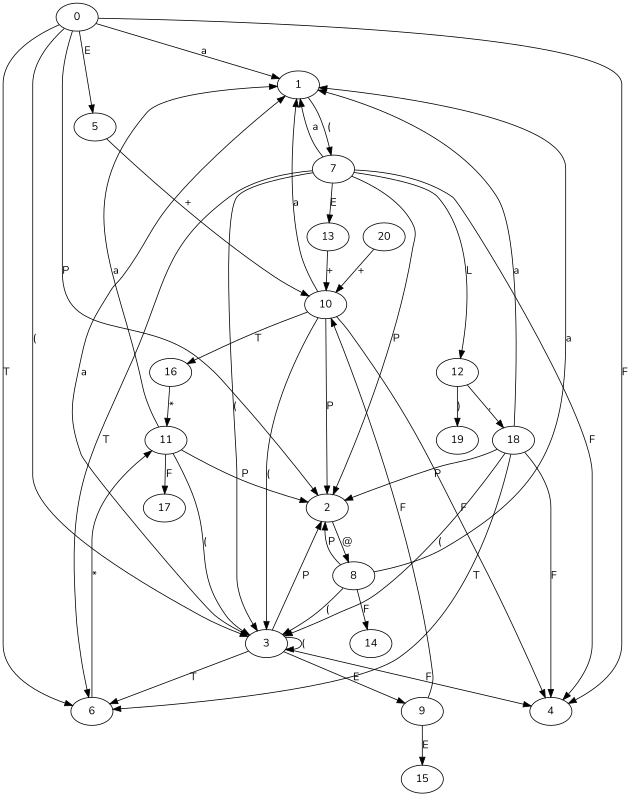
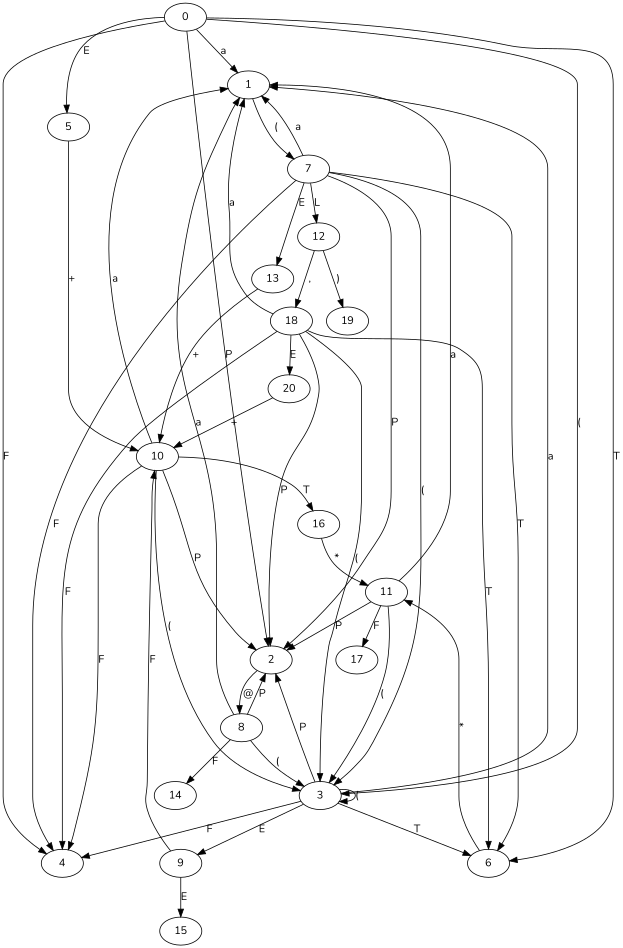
none -> (290, 351)
